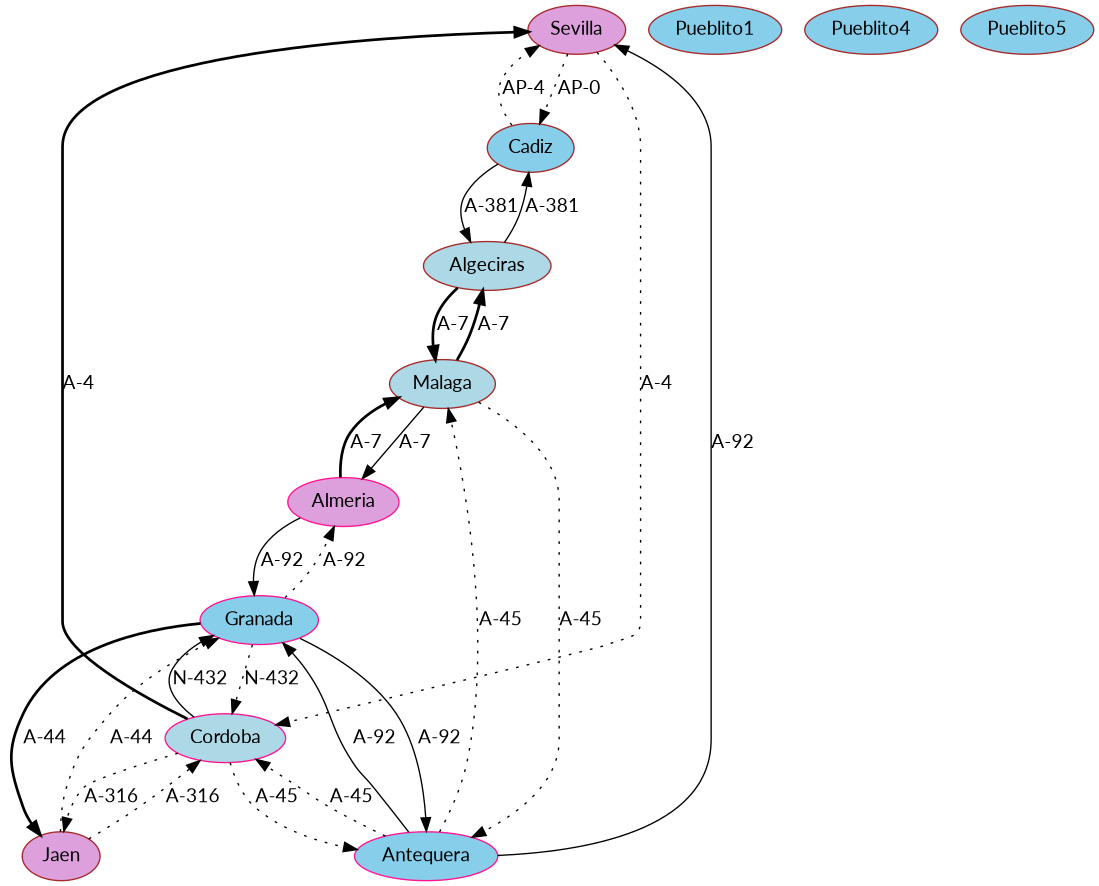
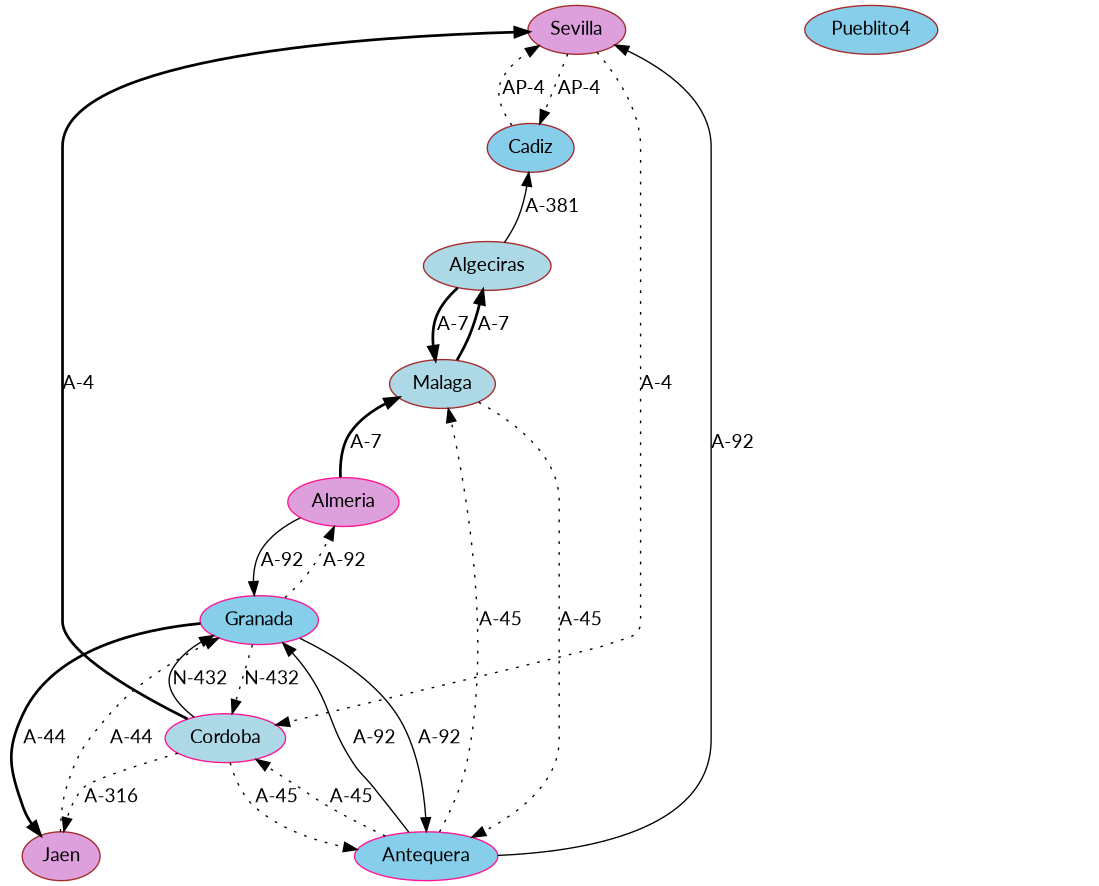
(715, 30) -> none
(1027, 30) -> none
(580, 89) -> (580, 89)
(468, 191) -> none
(397, 438) -> none
(141, 806) -> none
